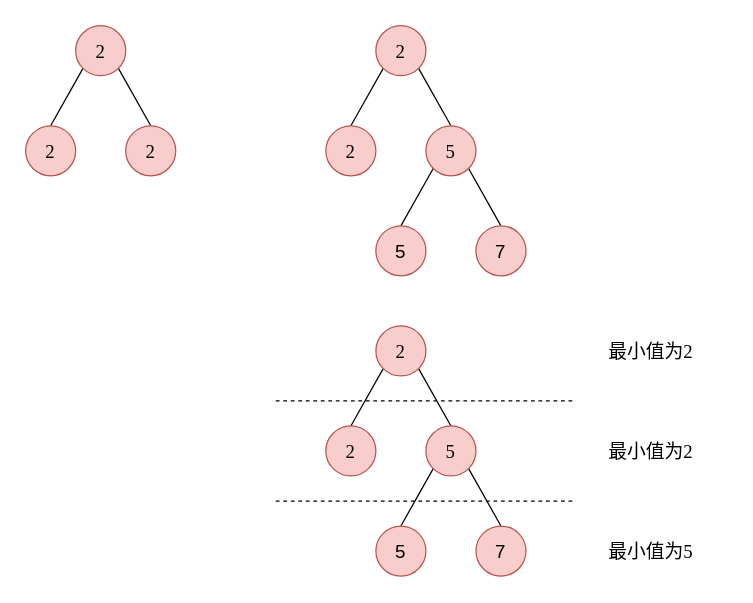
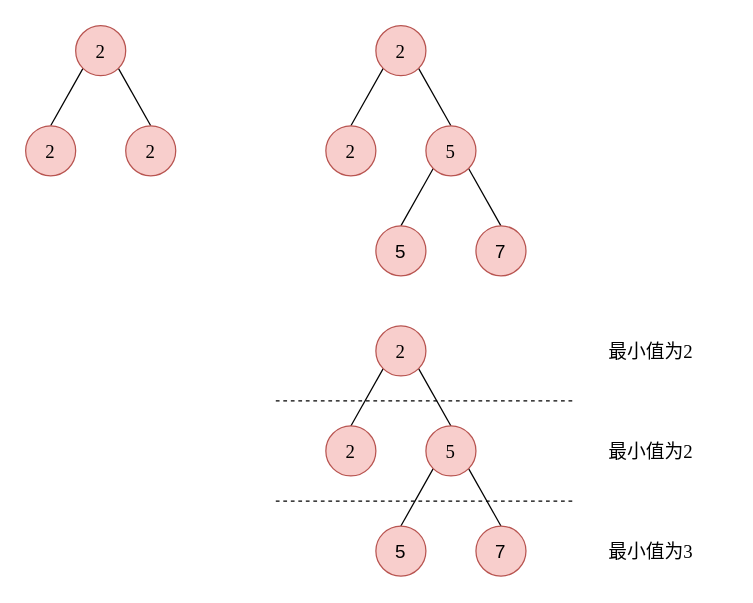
(651, 551) -> (651, 551)
